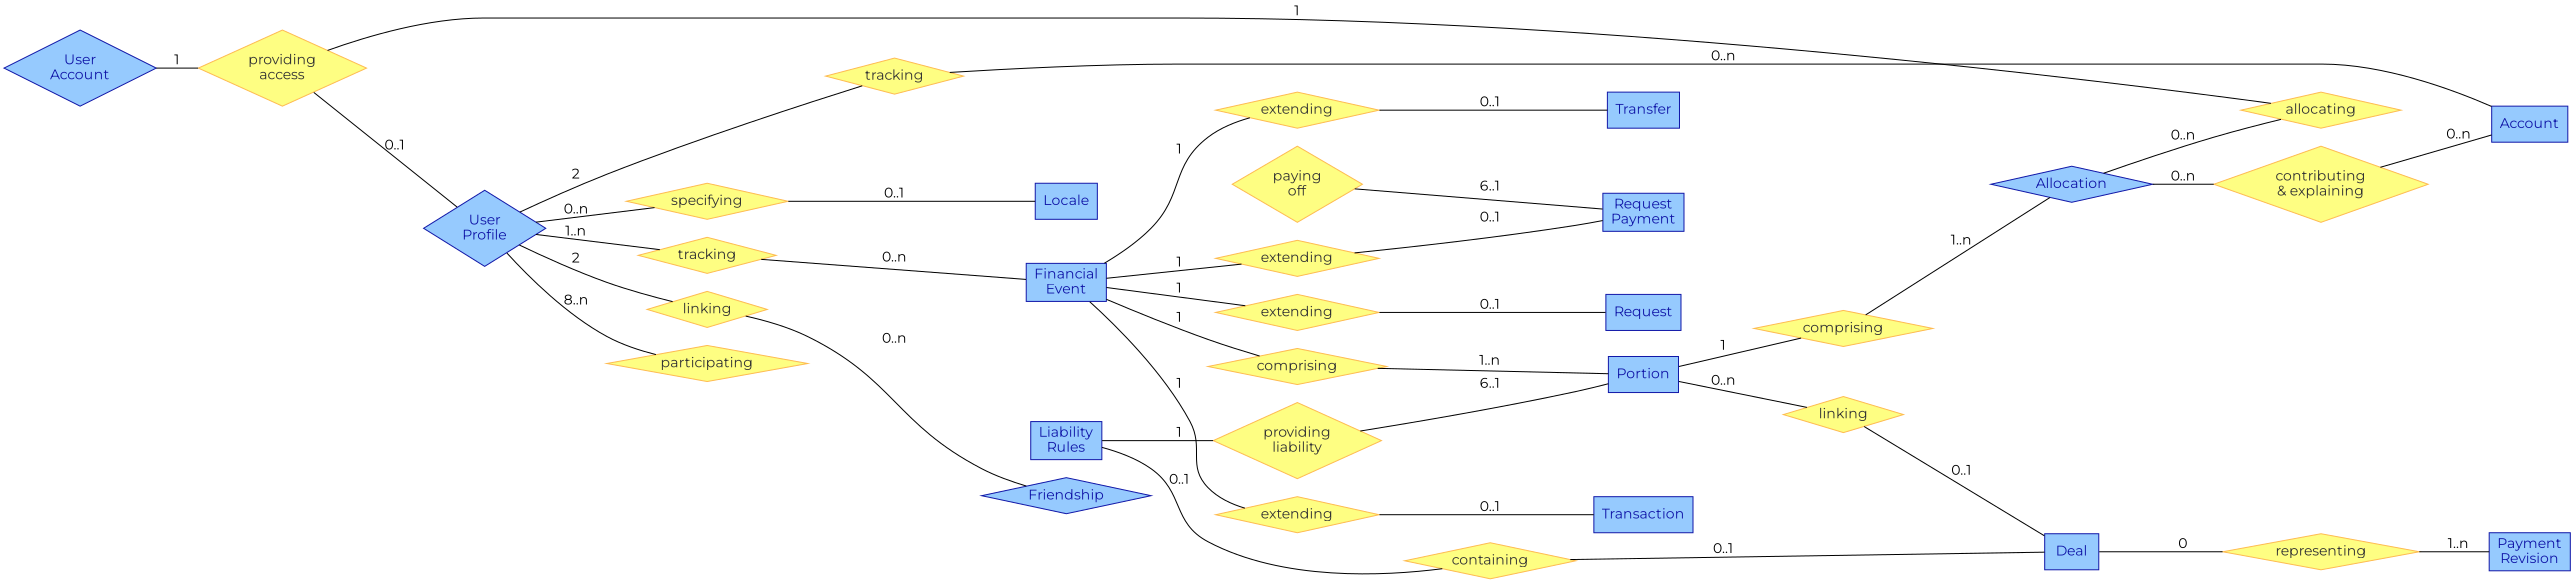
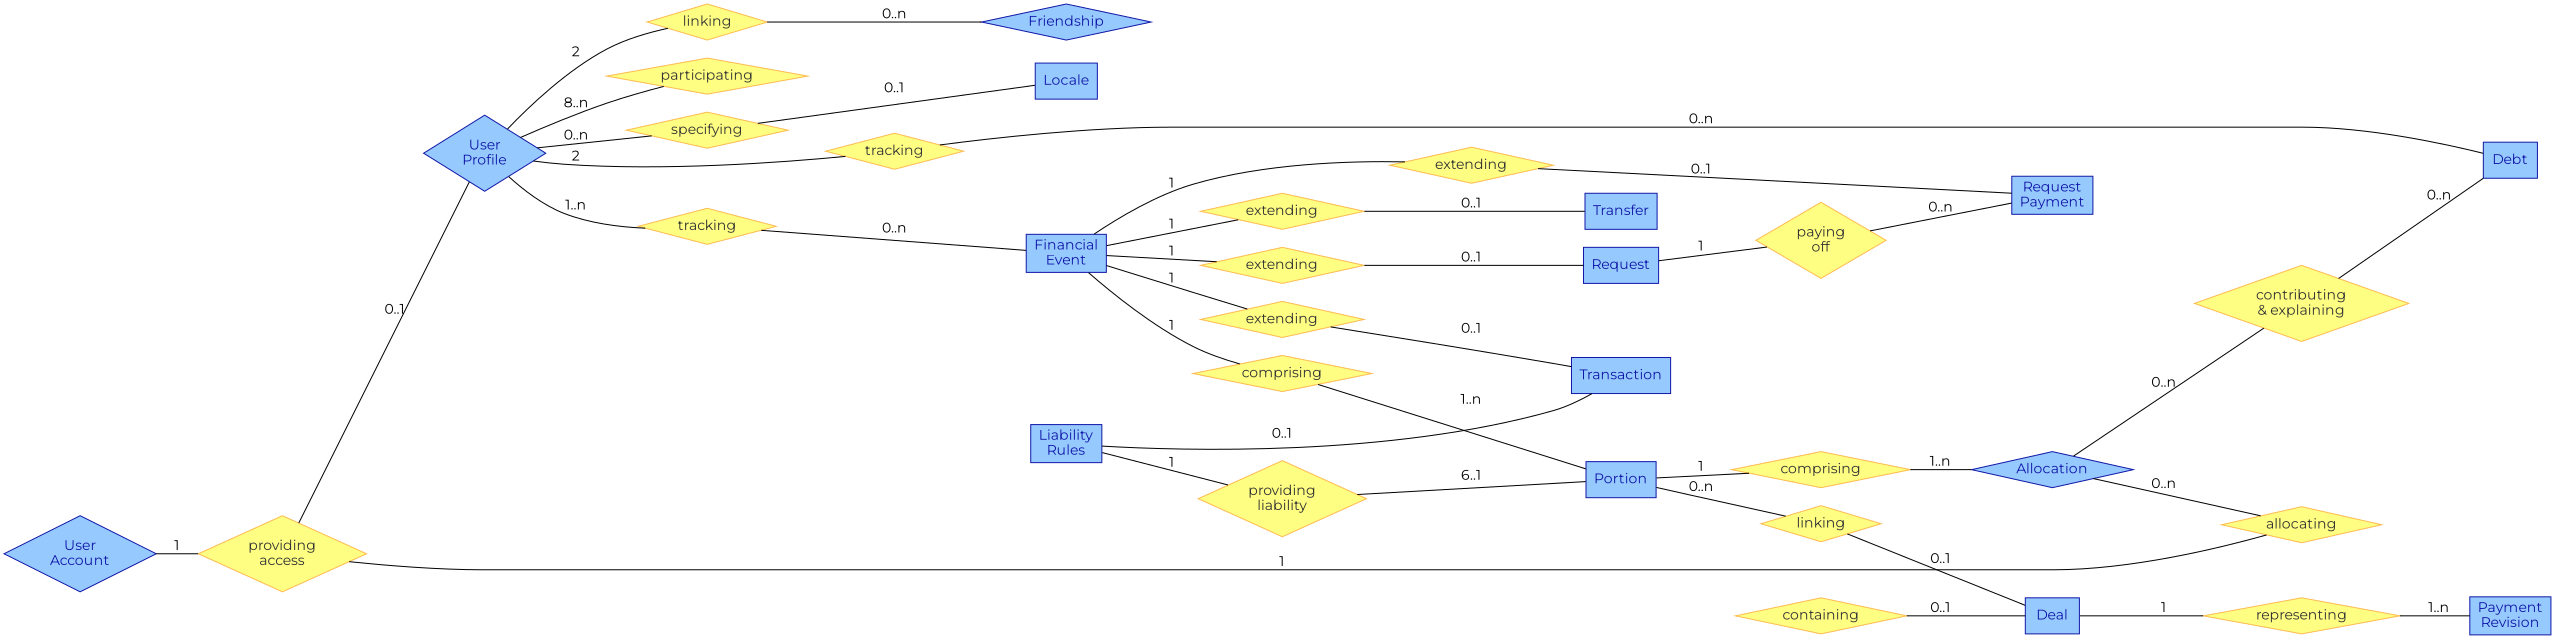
(2530, 124) -> (2510, 160)
(1490, 187) -> (1941, 208)
none -> (1713, 254)
(2183, 544) -> (2164, 608)
(1250, 558) -> (1350, 444)
